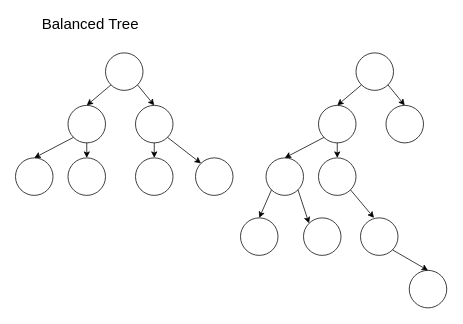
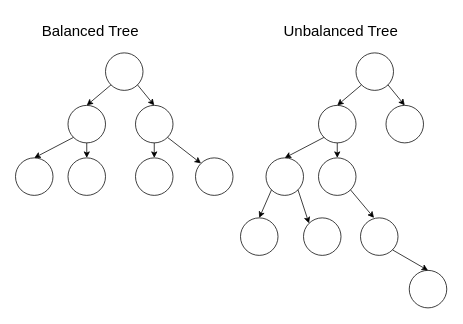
(90, 23) -> (90, 30)
none -> (341, 30)
